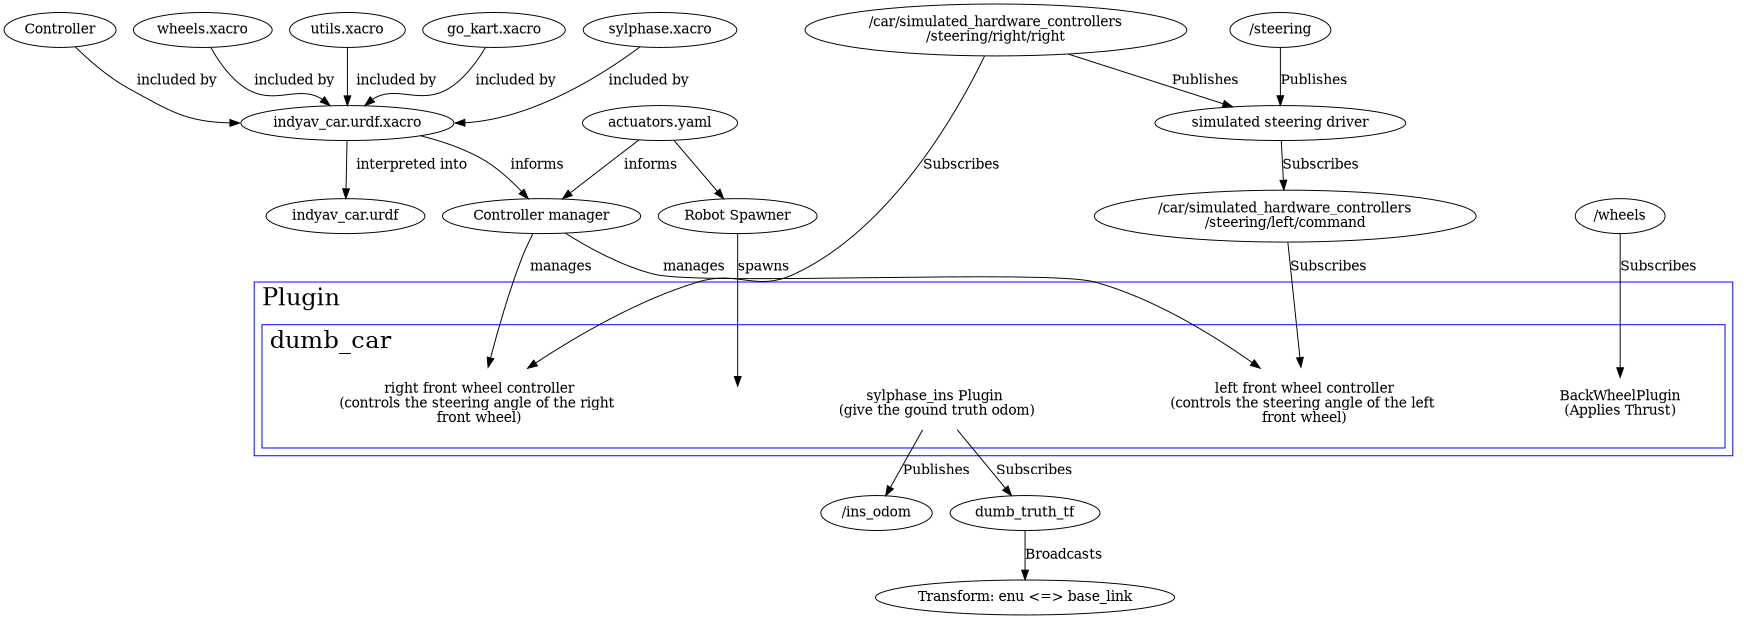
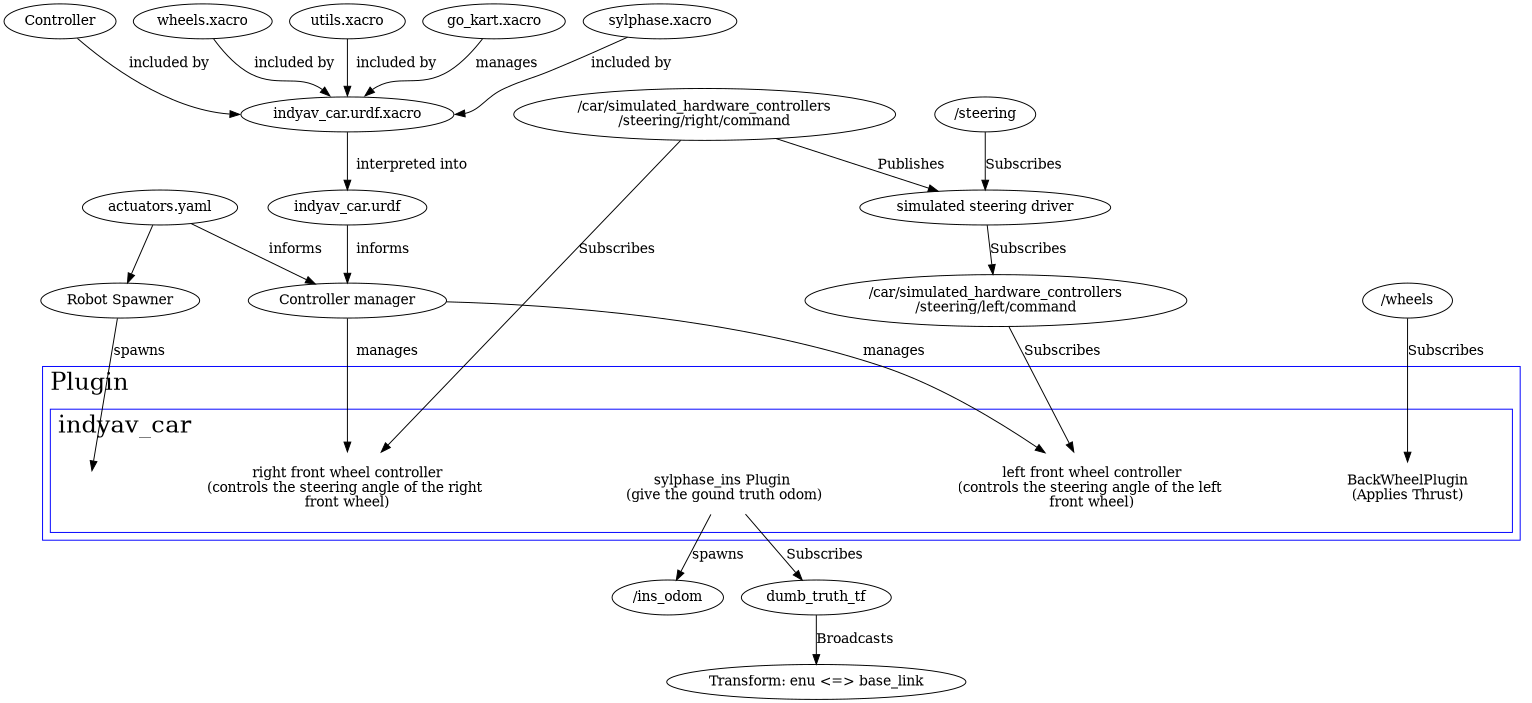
(996, 30) -> (705, 114)
(516, 81) -> (507, 64)
(1314, 81) -> (1024, 165)
(476, 156) -> (347, 249)
(331, 342) -> (125, 427)
(937, 471) -> (718, 555)
